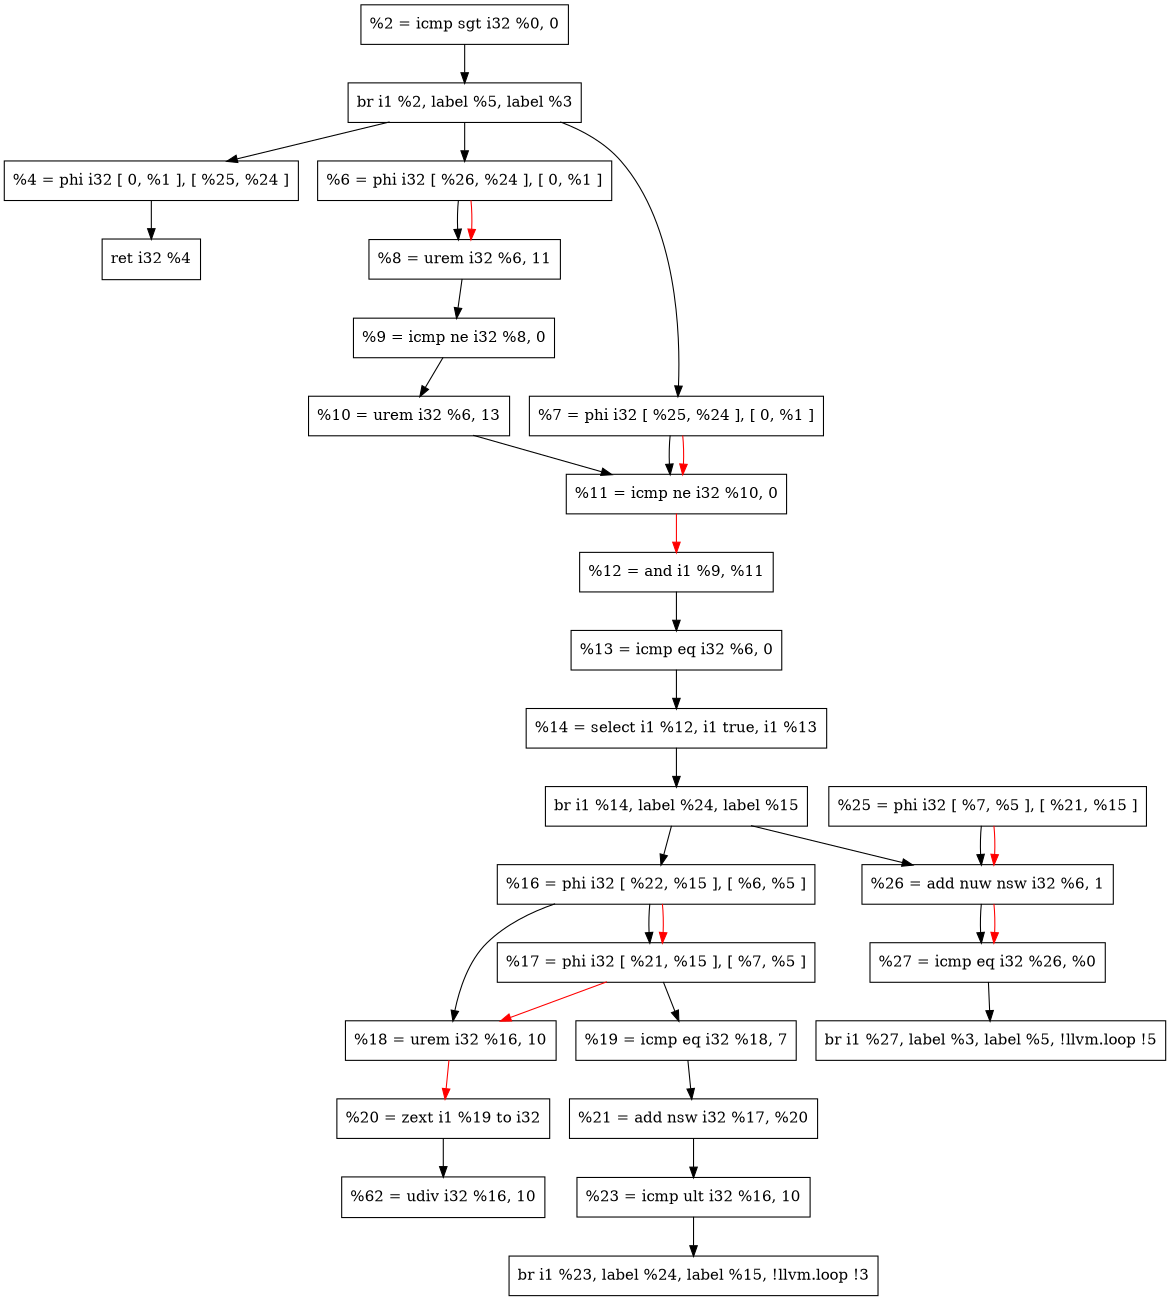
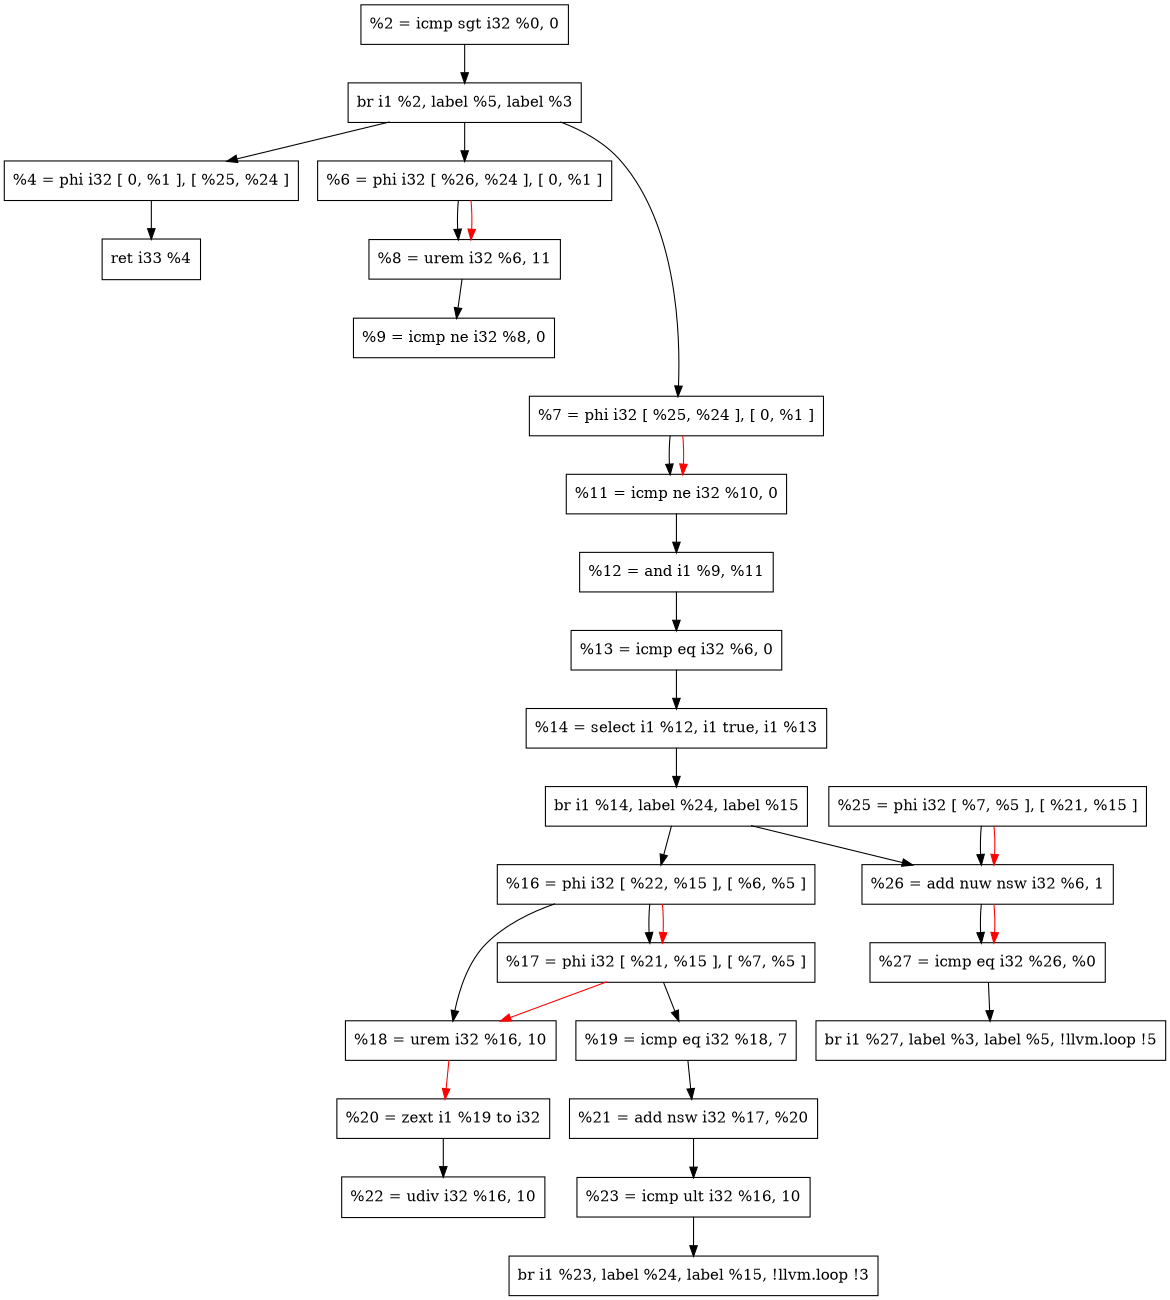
(151, 259) -> (151, 259)
(409, 416) -> none
(676, 528) -> (676, 528)
(443, 1197) -> (443, 1197)
